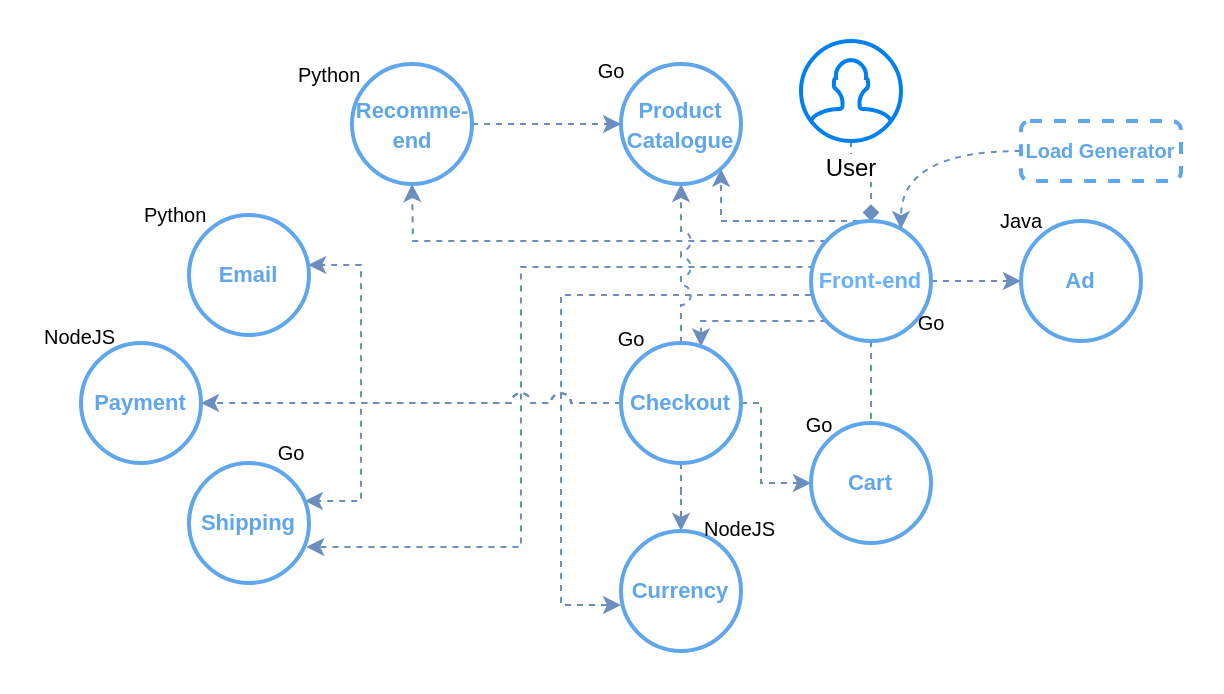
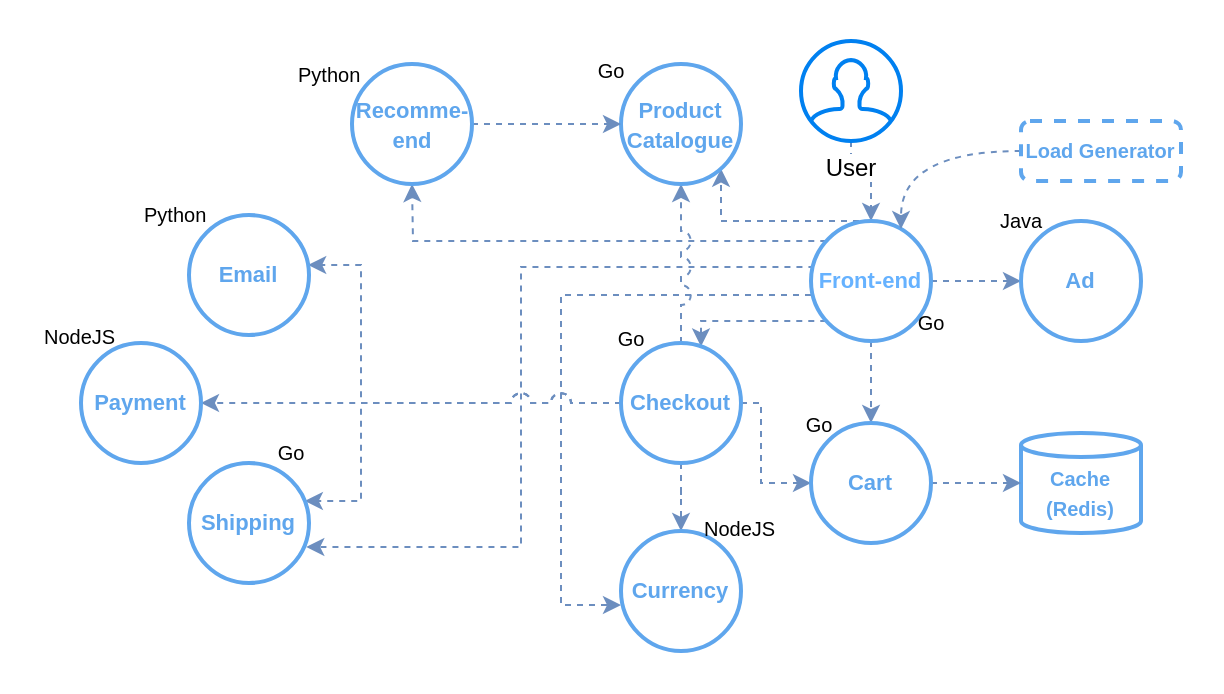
(871, 205) -> (871, 206)
(871, 414) -> (871, 408)
none -> (969, 483)
none -> (1081, 483)
